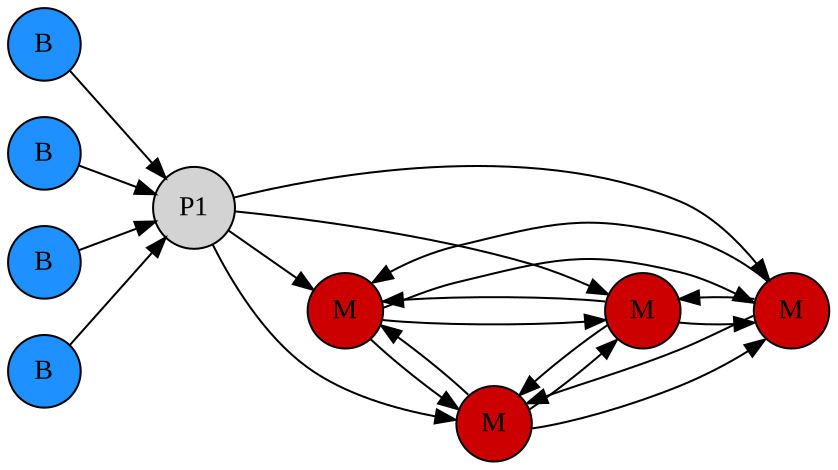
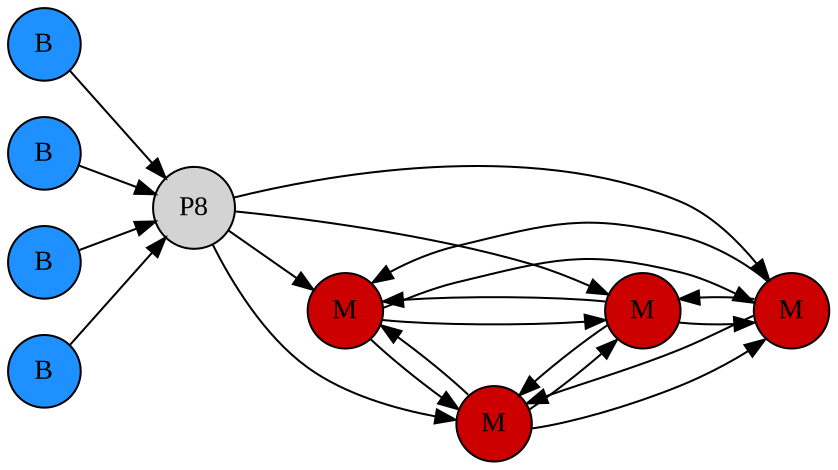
(194, 208) -> (194, 208)
